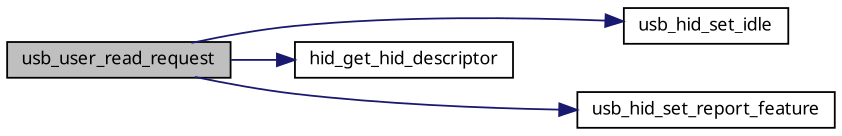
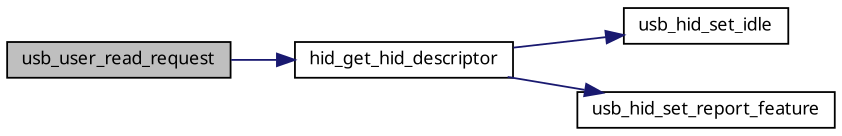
(397, 20) -> (560, 42)
(376, 101) -> (546, 83)
